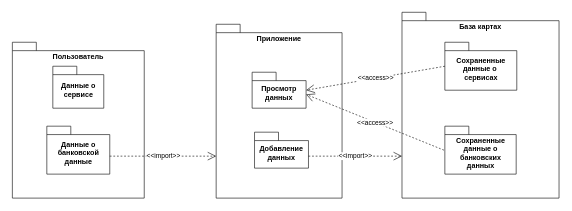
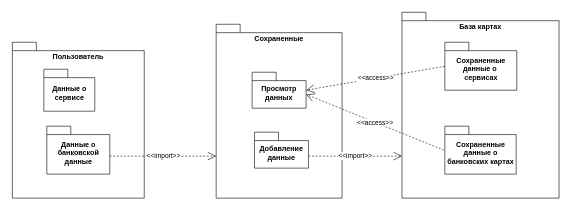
(279, 39) -> (279, 39)
(78, 87) -> (69, 90)
(282, 153) -> (282, 153)
(481, 153) -> (481, 153)
